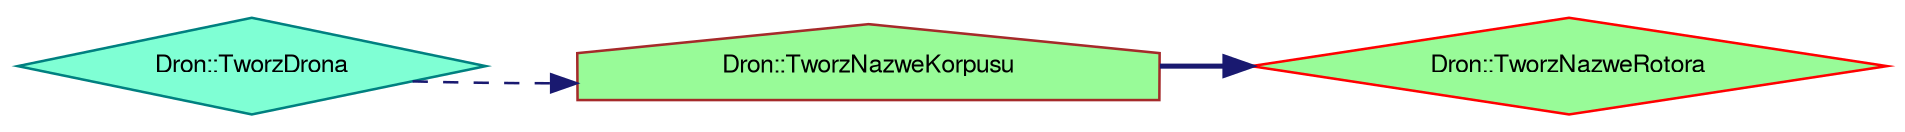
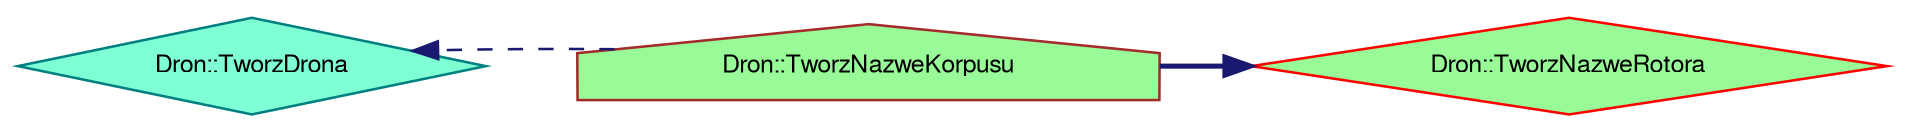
(482, 83) -> (527, 49)
